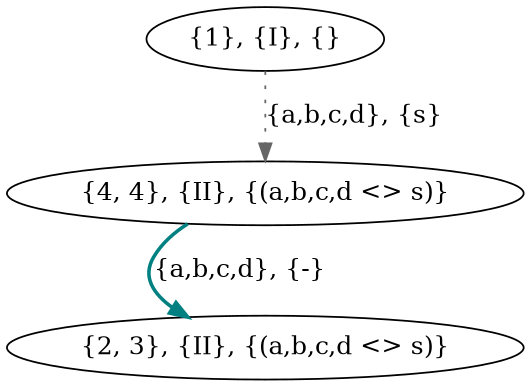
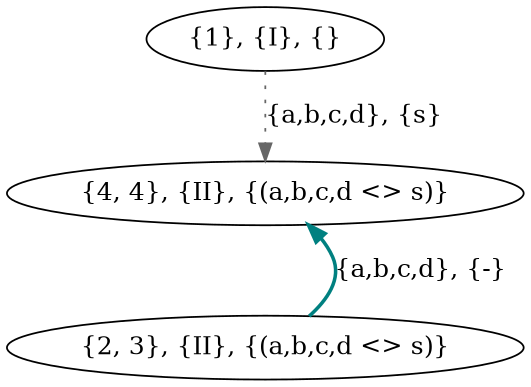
(151, 263) -> (335, 279)
